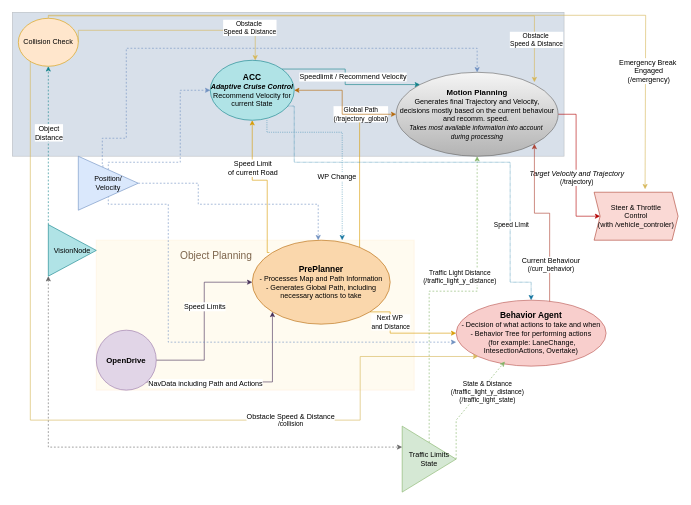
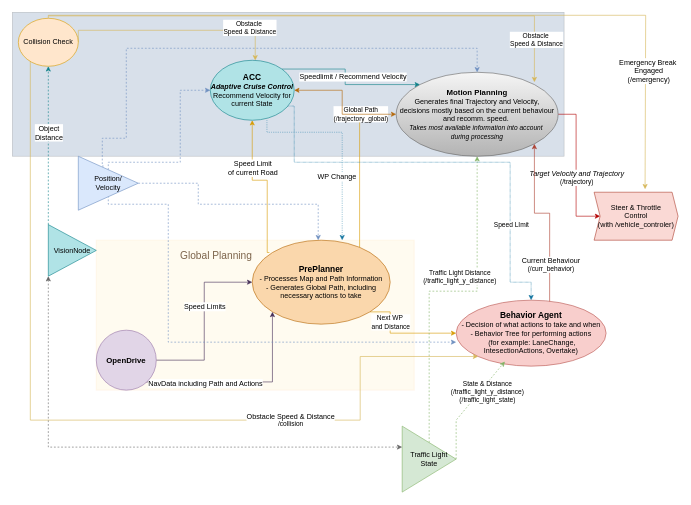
(216, 257) -> (216, 257)
(429, 459) -> (429, 459)
